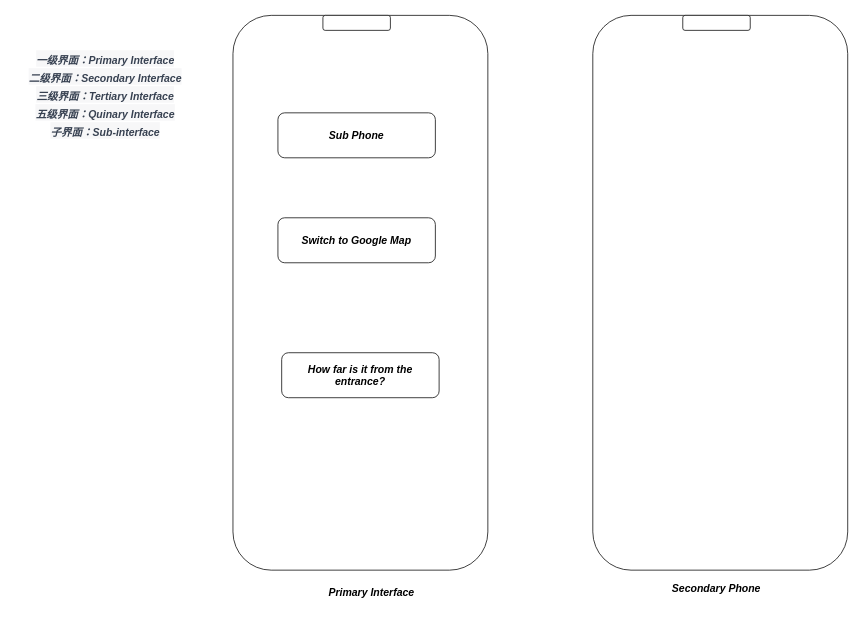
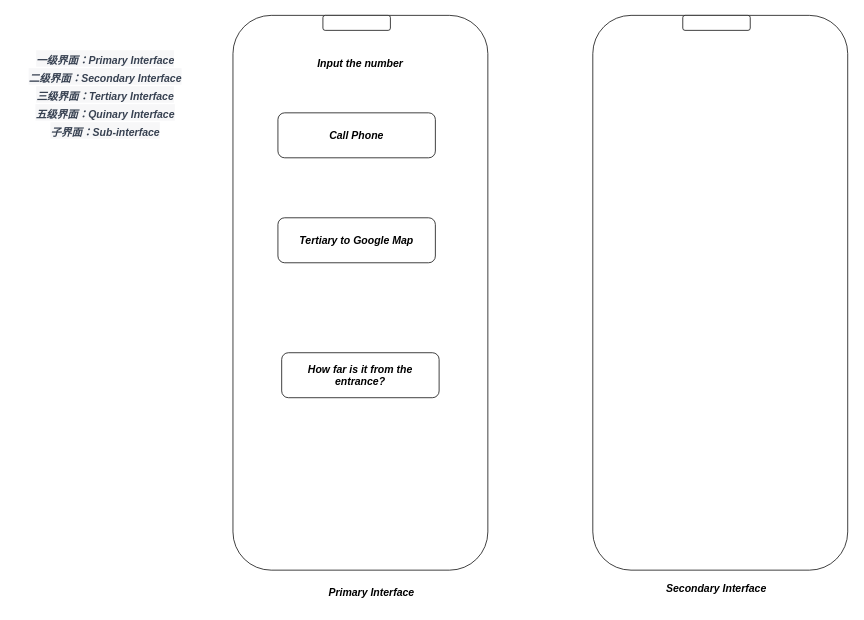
none -> (360, 64)
(357, 135) -> (357, 135)
(357, 240) -> (357, 240)
(717, 589) -> (717, 589)
